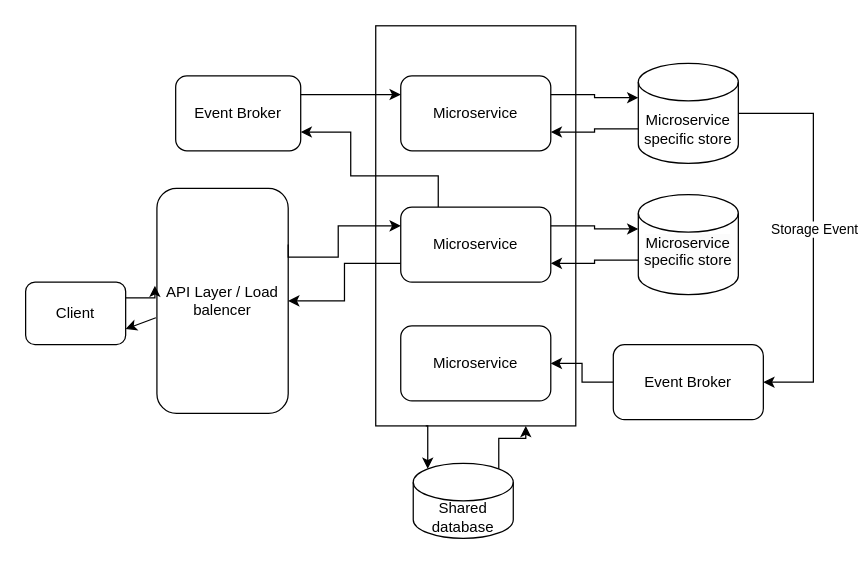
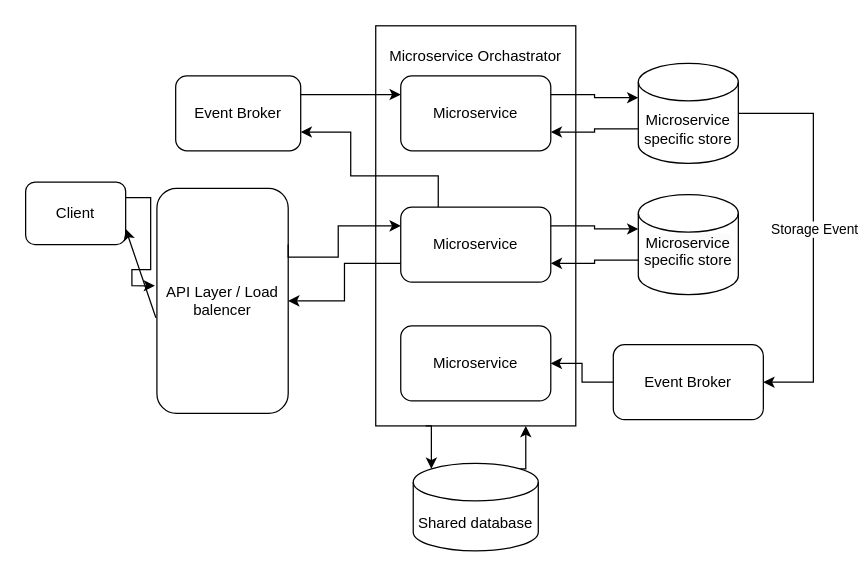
none -> (476, 57)
(76, 313) -> (76, 213)
(463, 501) -> (476, 507)
